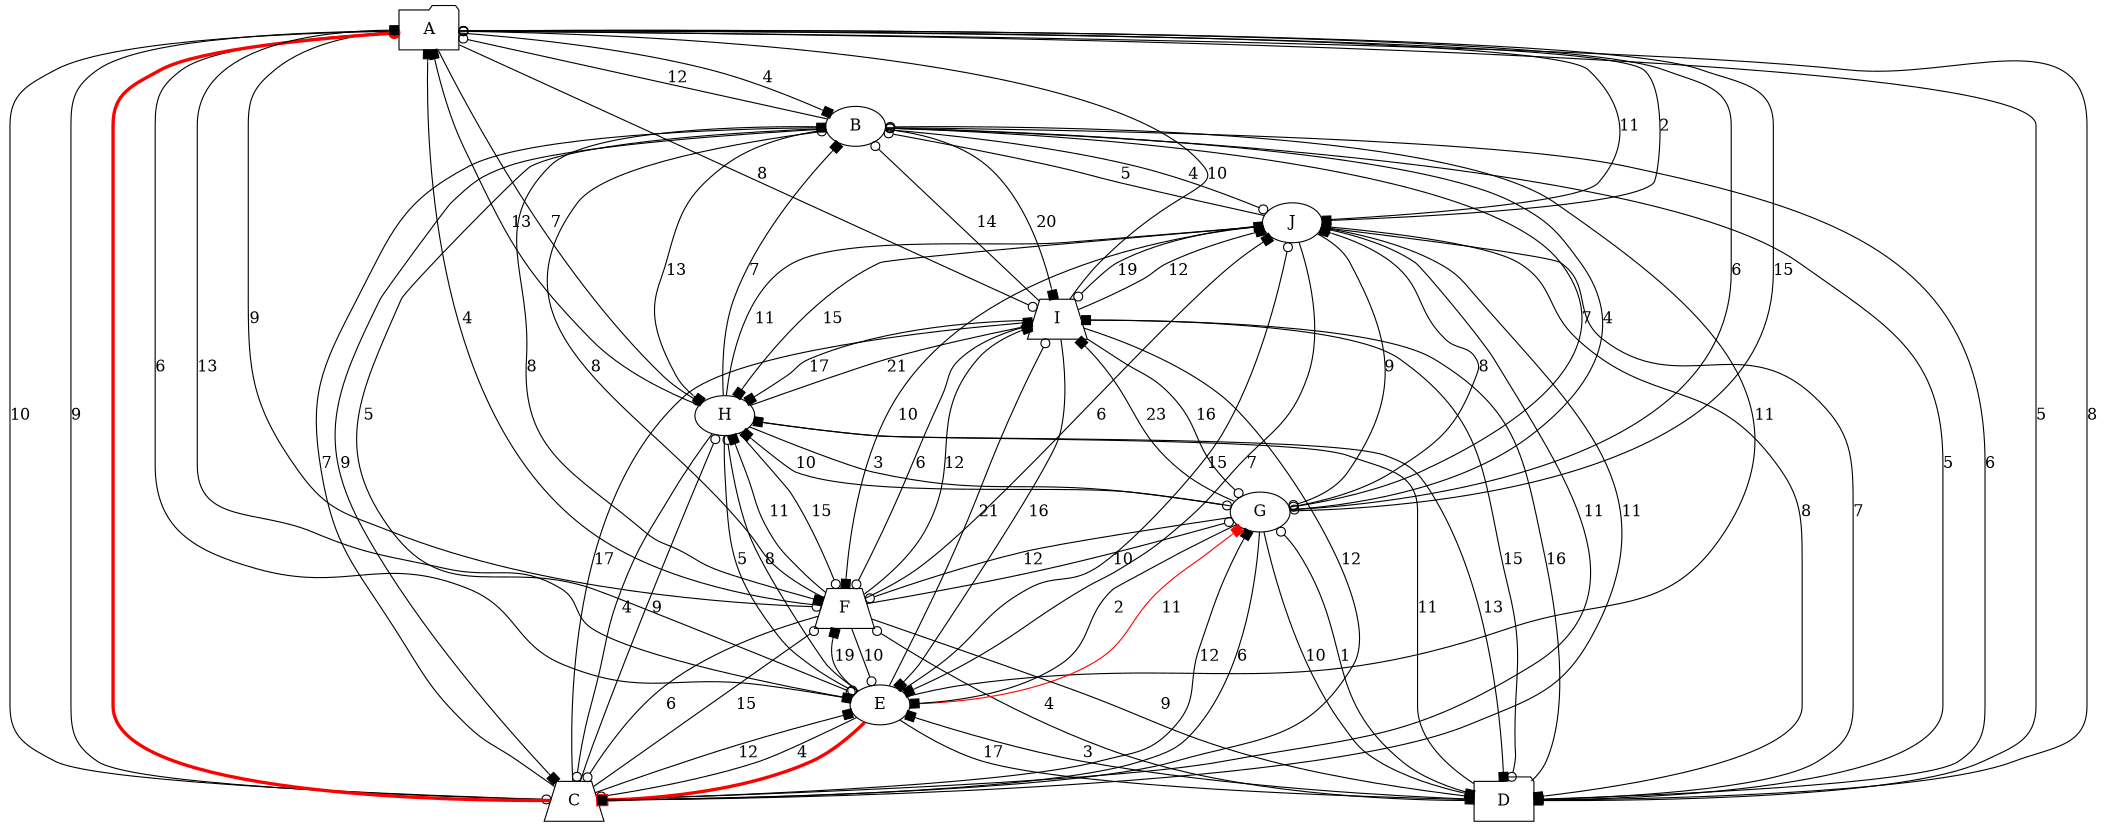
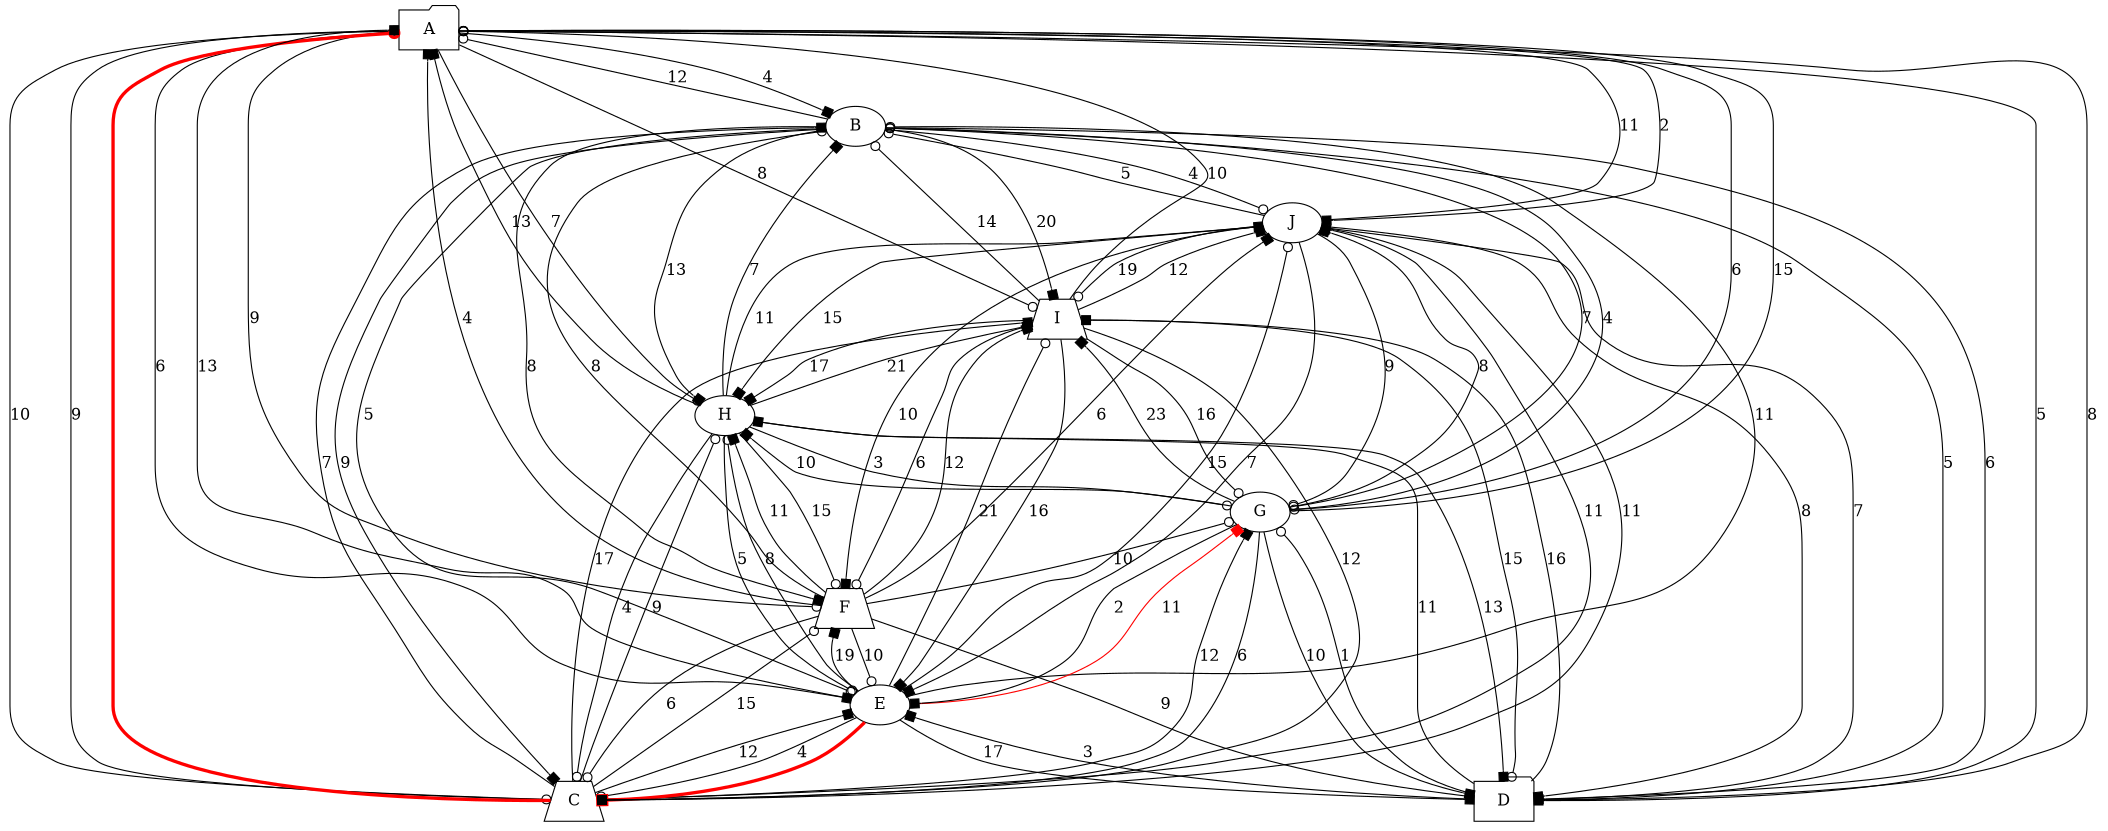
(1050, 546) -> none
(1104, 748) -> none
